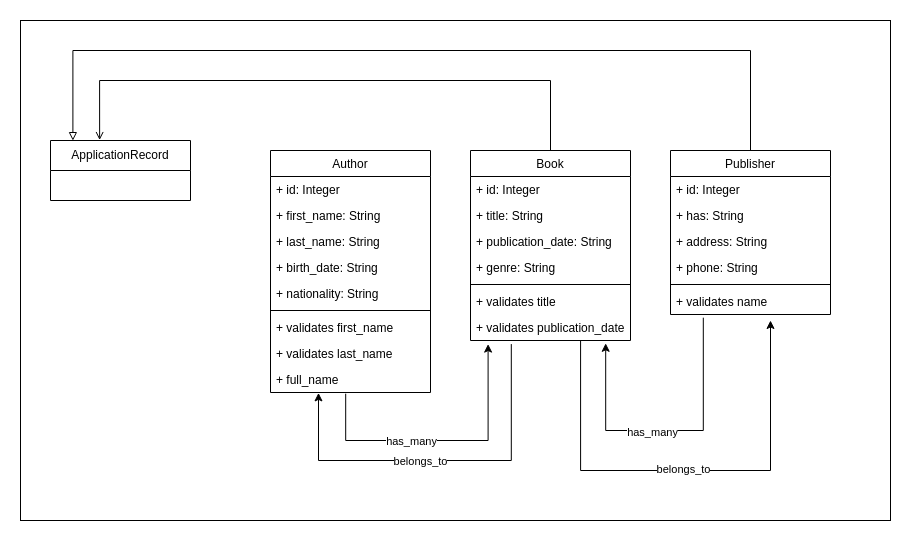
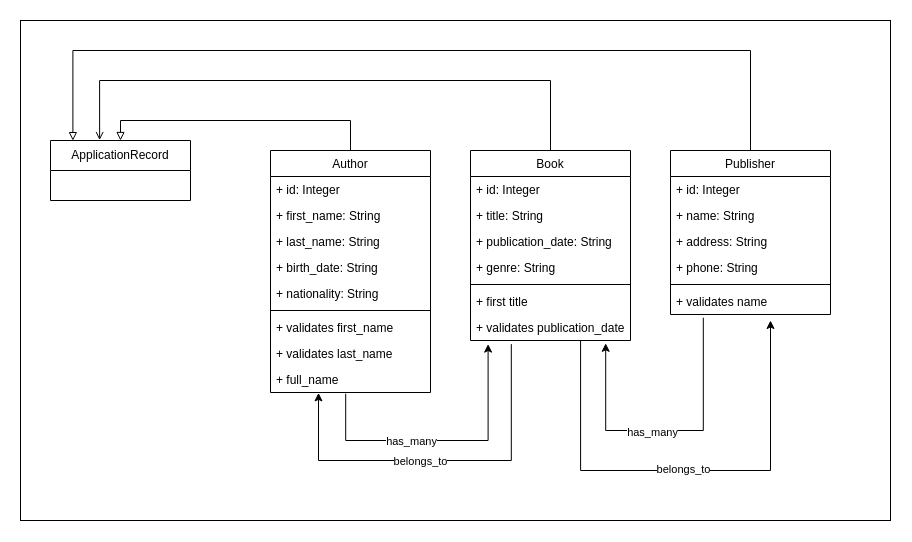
none -> (246, 121)
(714, 217) -> (717, 217)
(524, 303) -> (512, 303)
